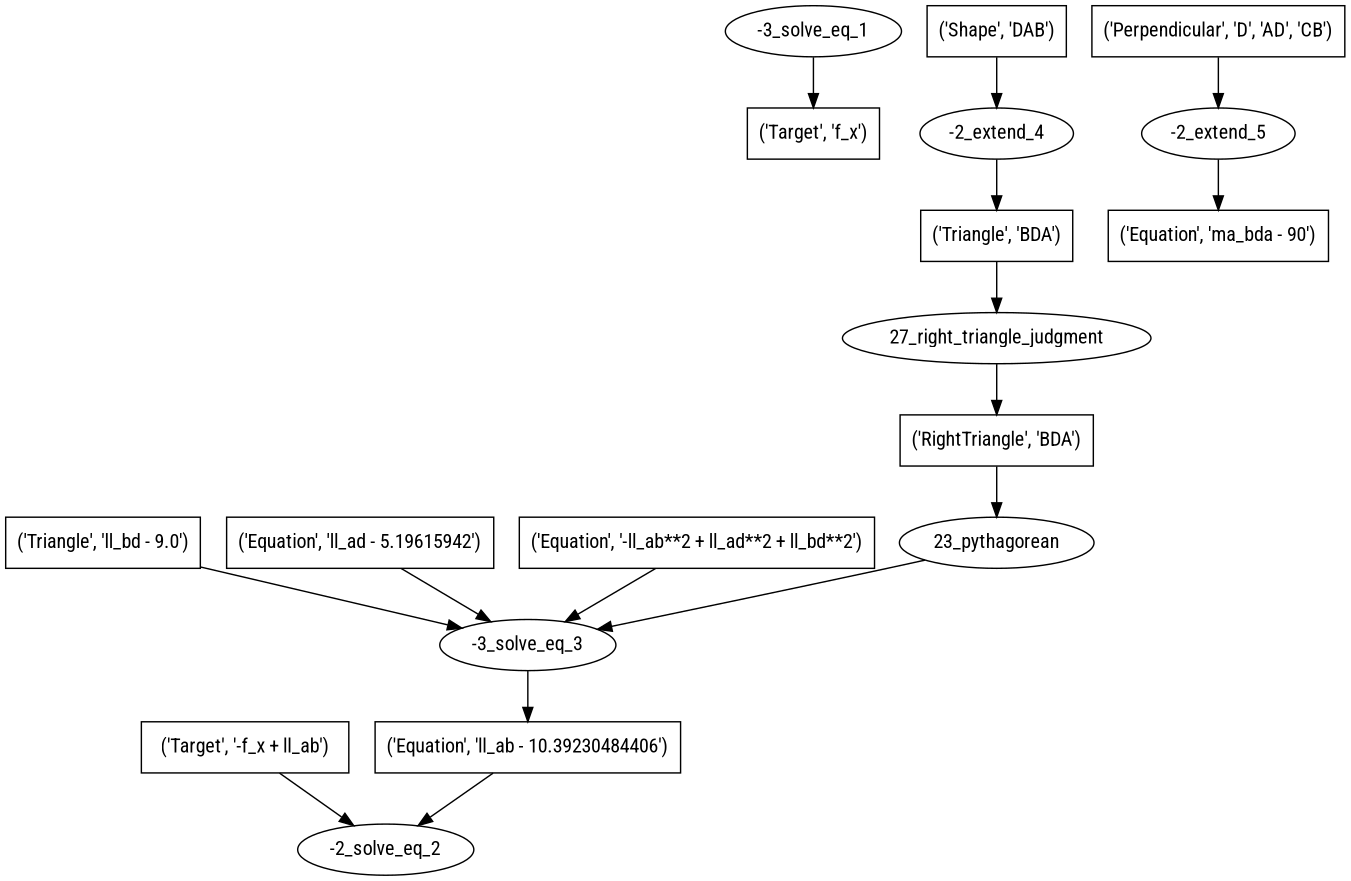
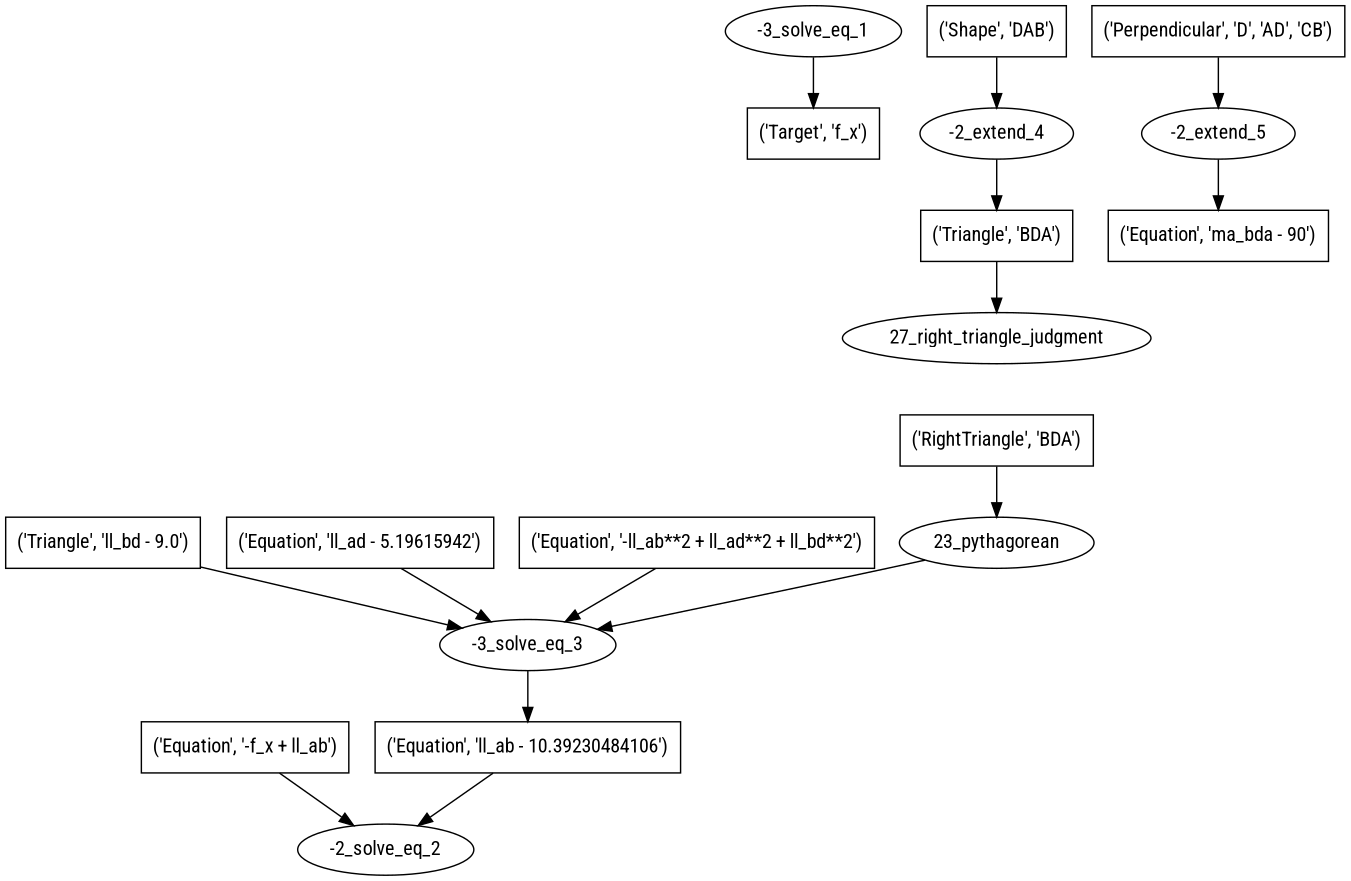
(997, 382) -> none
(245, 747) -> (245, 747)
(528, 747) -> (528, 747)
